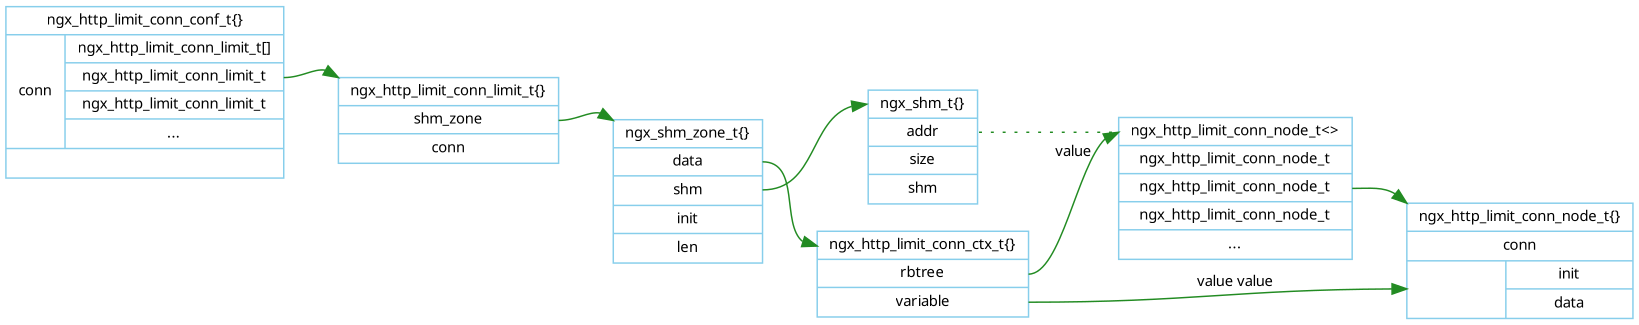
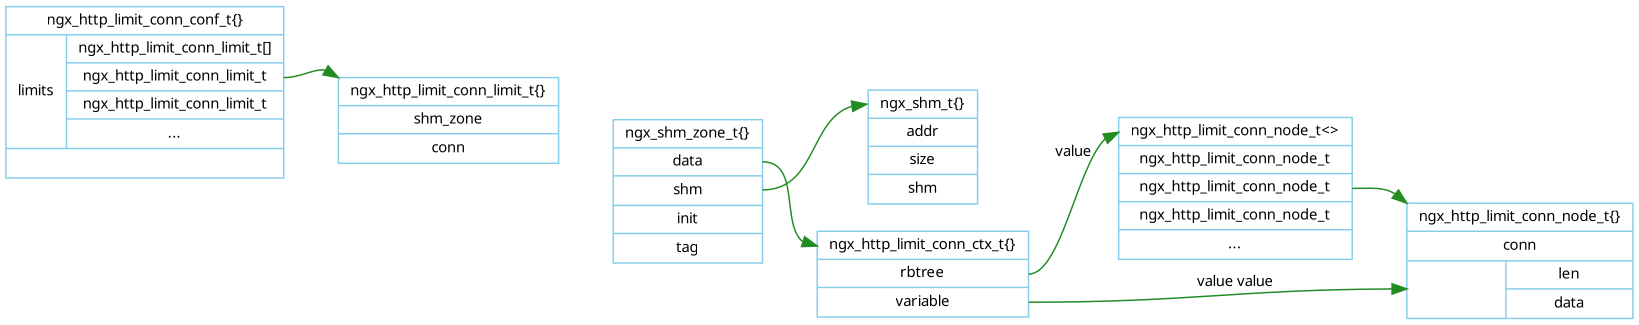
(35, 91) -> (36, 91)
(579, 117) -> none
(1049, 132) -> none
(688, 248) -> (688, 248)
(1569, 274) -> (1569, 274)
